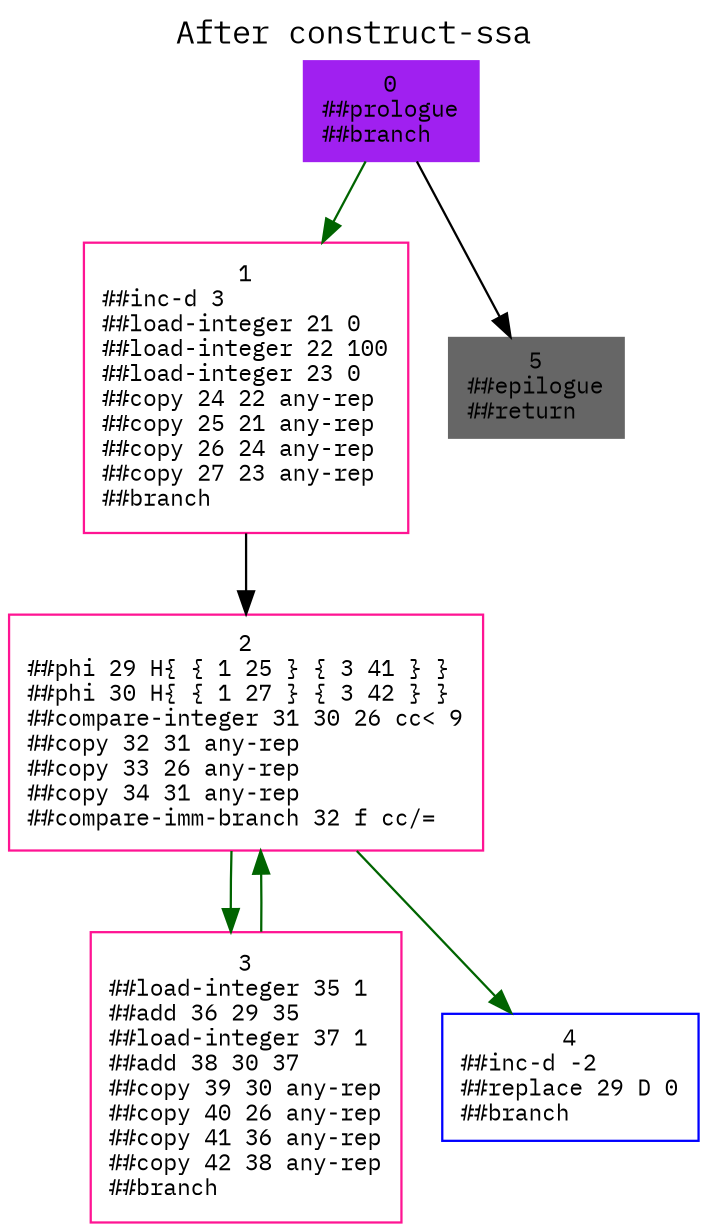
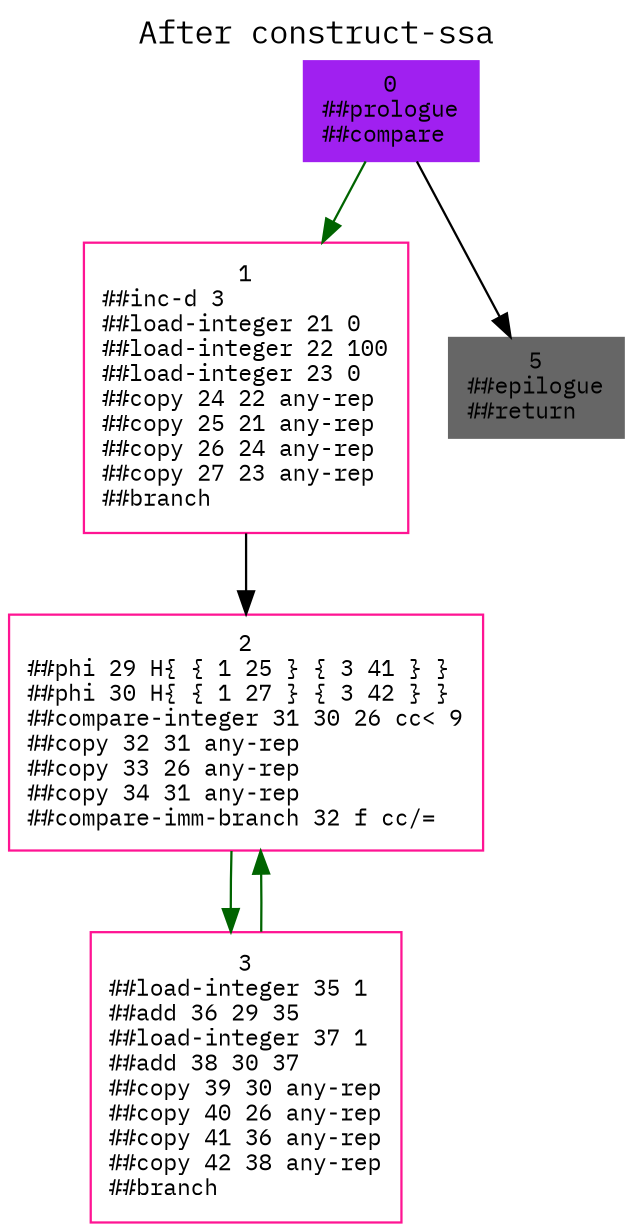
(391, 111) -> (391, 111)
(570, 1077) -> none
